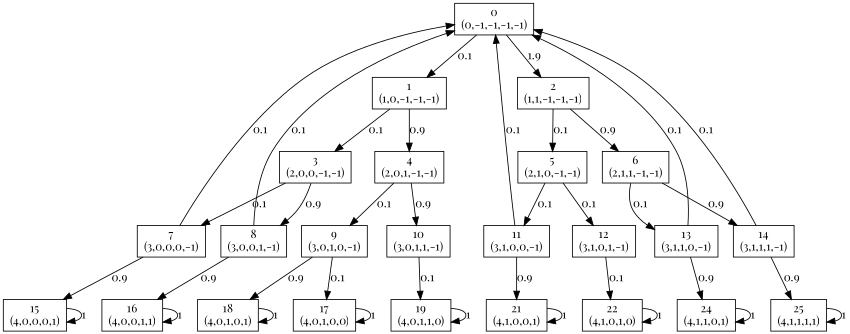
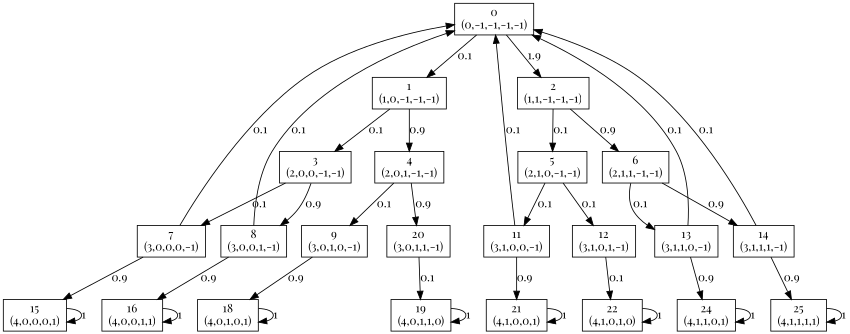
(418, 241) -> (418, 241)
(324, 315) -> none
